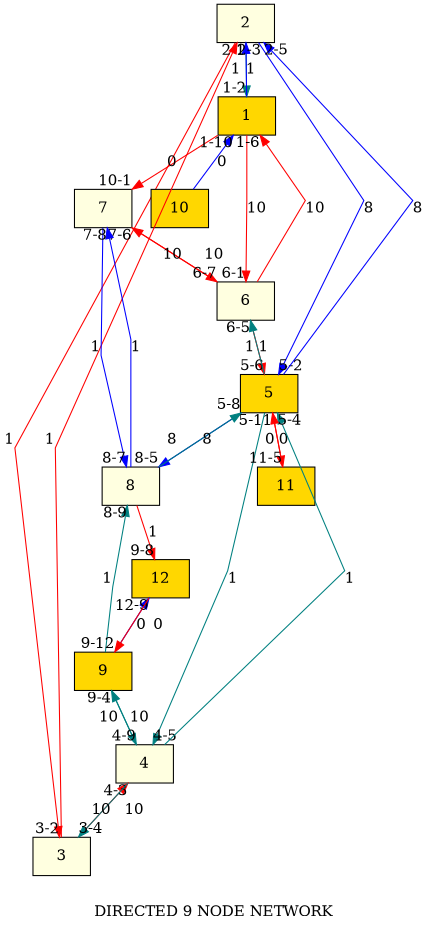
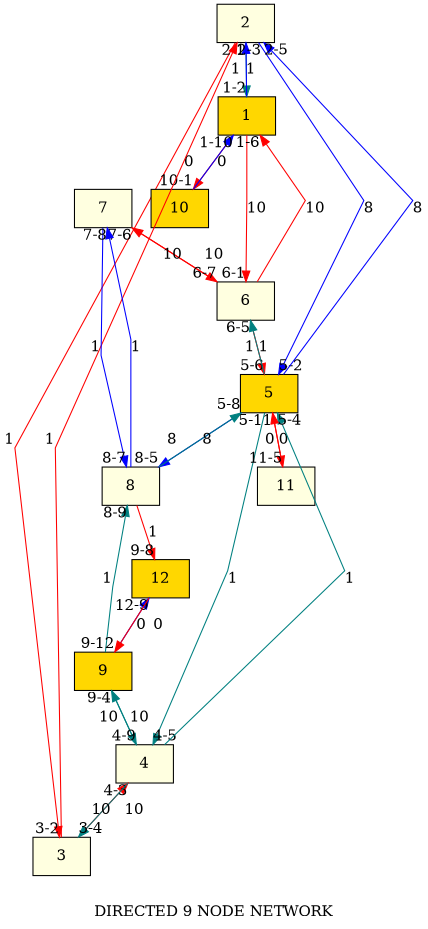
(197, 149) -> (216, 158)
(286, 486) -> (286, 486)
